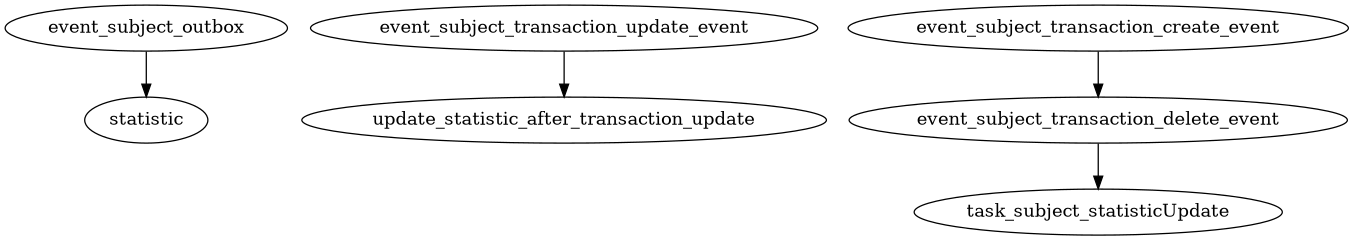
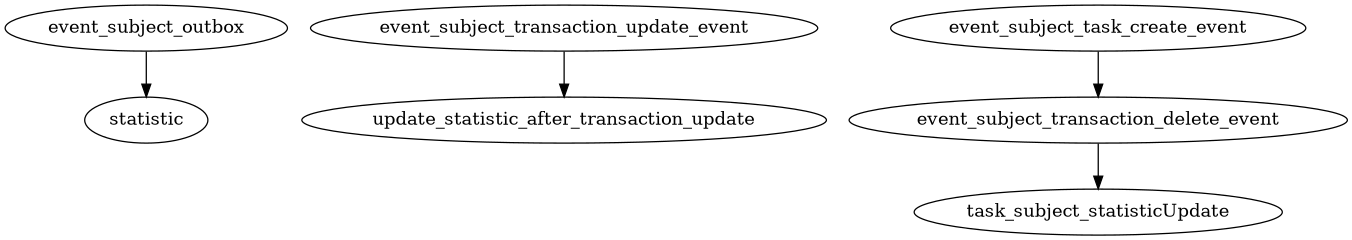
(1098, 28) -> (1098, 28)
